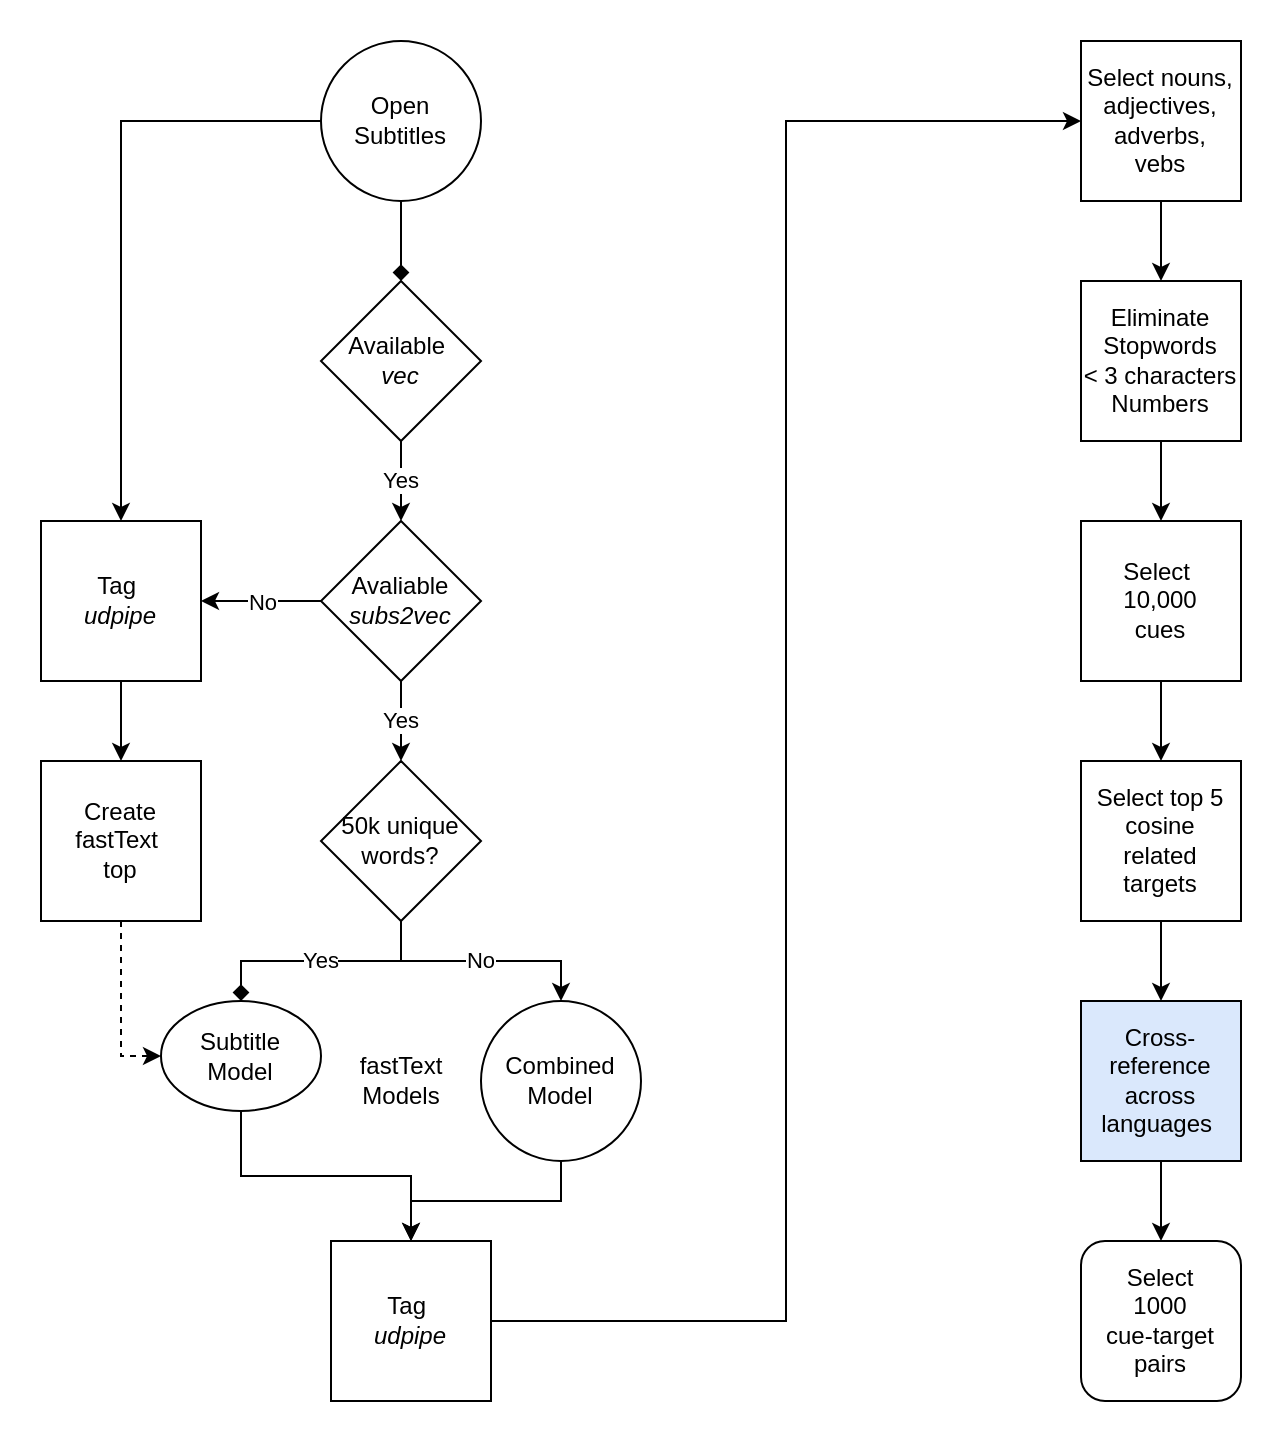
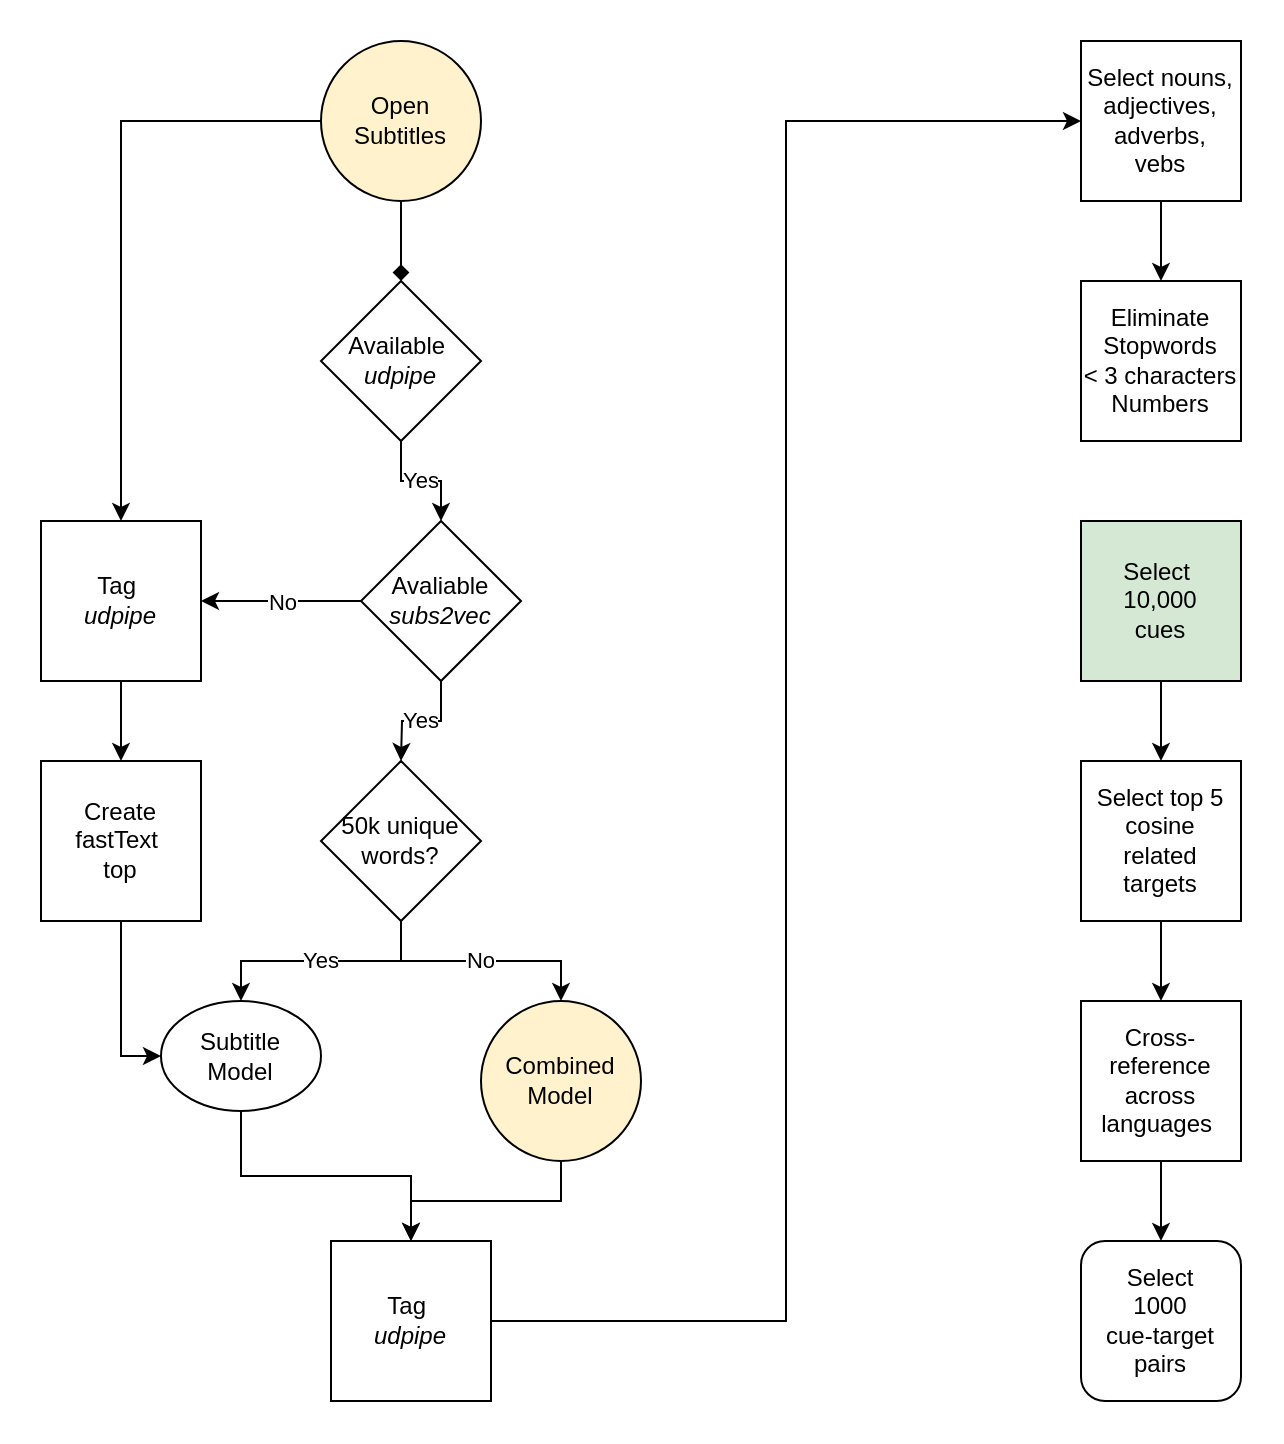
(401, 121) -> (401, 121)
(401, 361) -> (401, 361)
(1161, 474) -> none
(401, 601) -> (441, 601)
(1161, 601) -> (1161, 601)
(241, 985) -> (241, 986)
(121, 1001) -> (121, 1001)
(401, 1081) -> none
(561, 1081) -> (561, 1081)
(1161, 1081) -> (1161, 1081)
